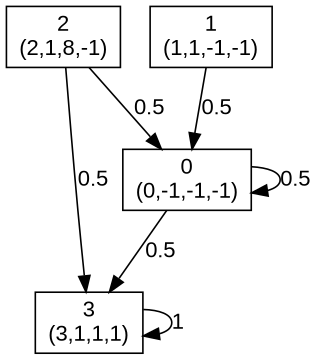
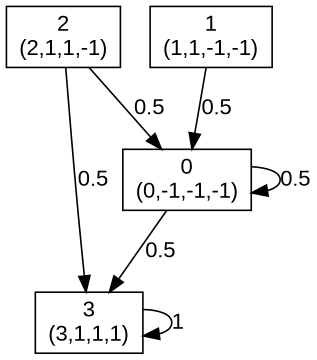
(63, 37) -> (63, 37)
